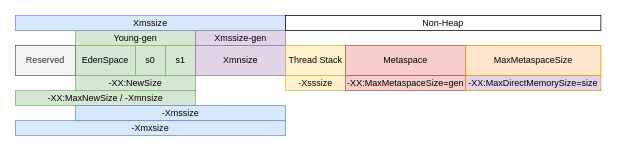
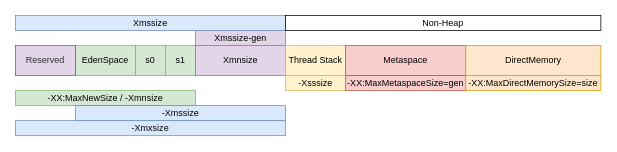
(135, 38) -> none
(45, 60) -> (45, 60)
(533, 60) -> (533, 60)
(135, 83) -> none
(533, 83) -> (533, 83)
